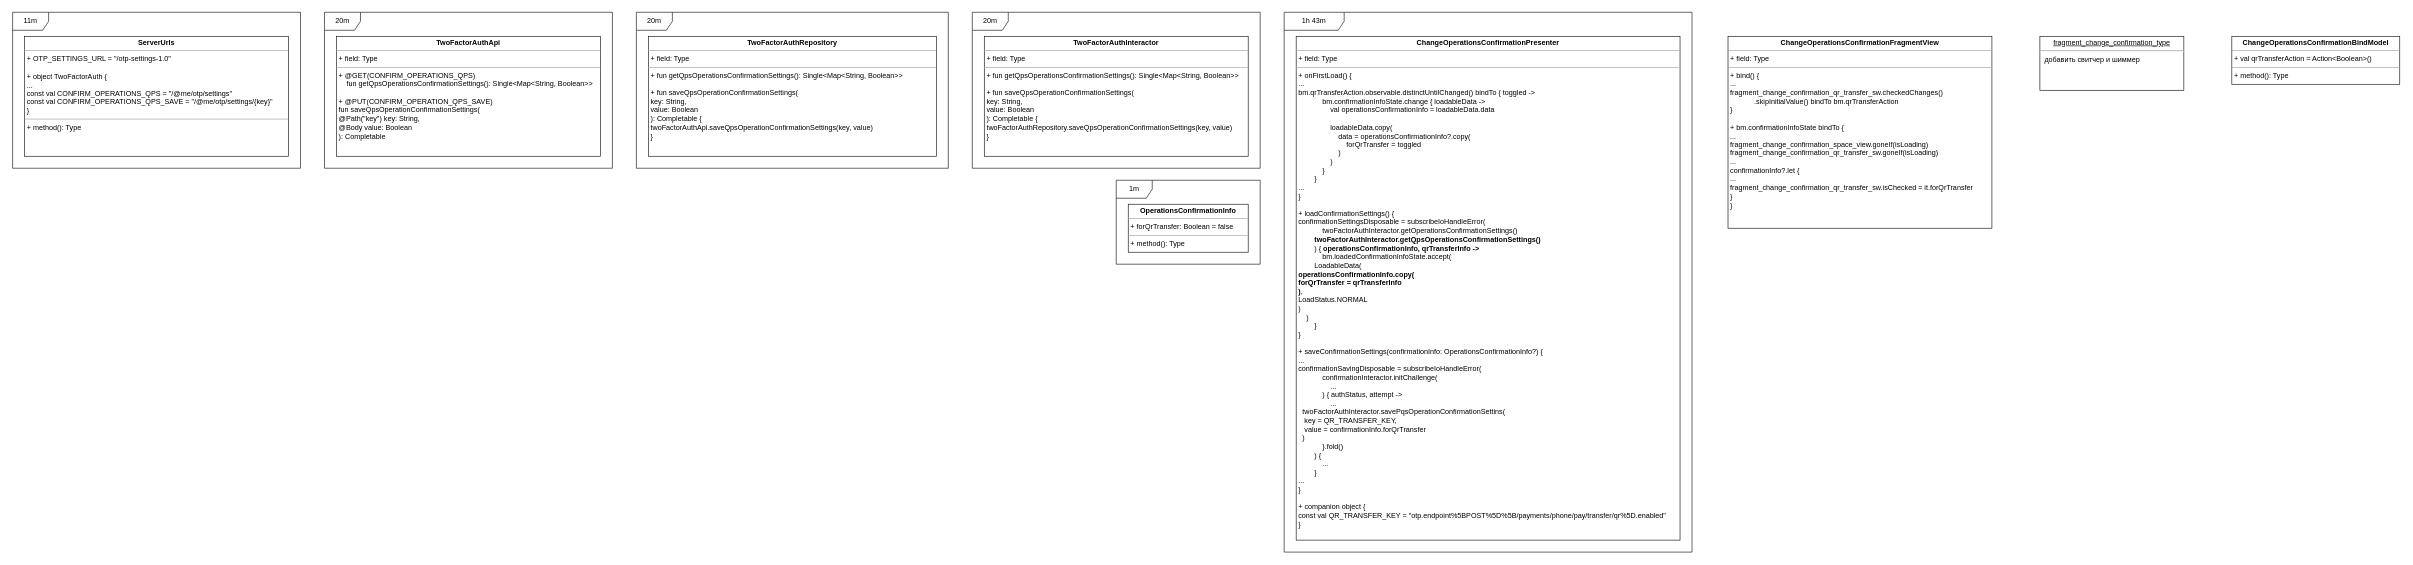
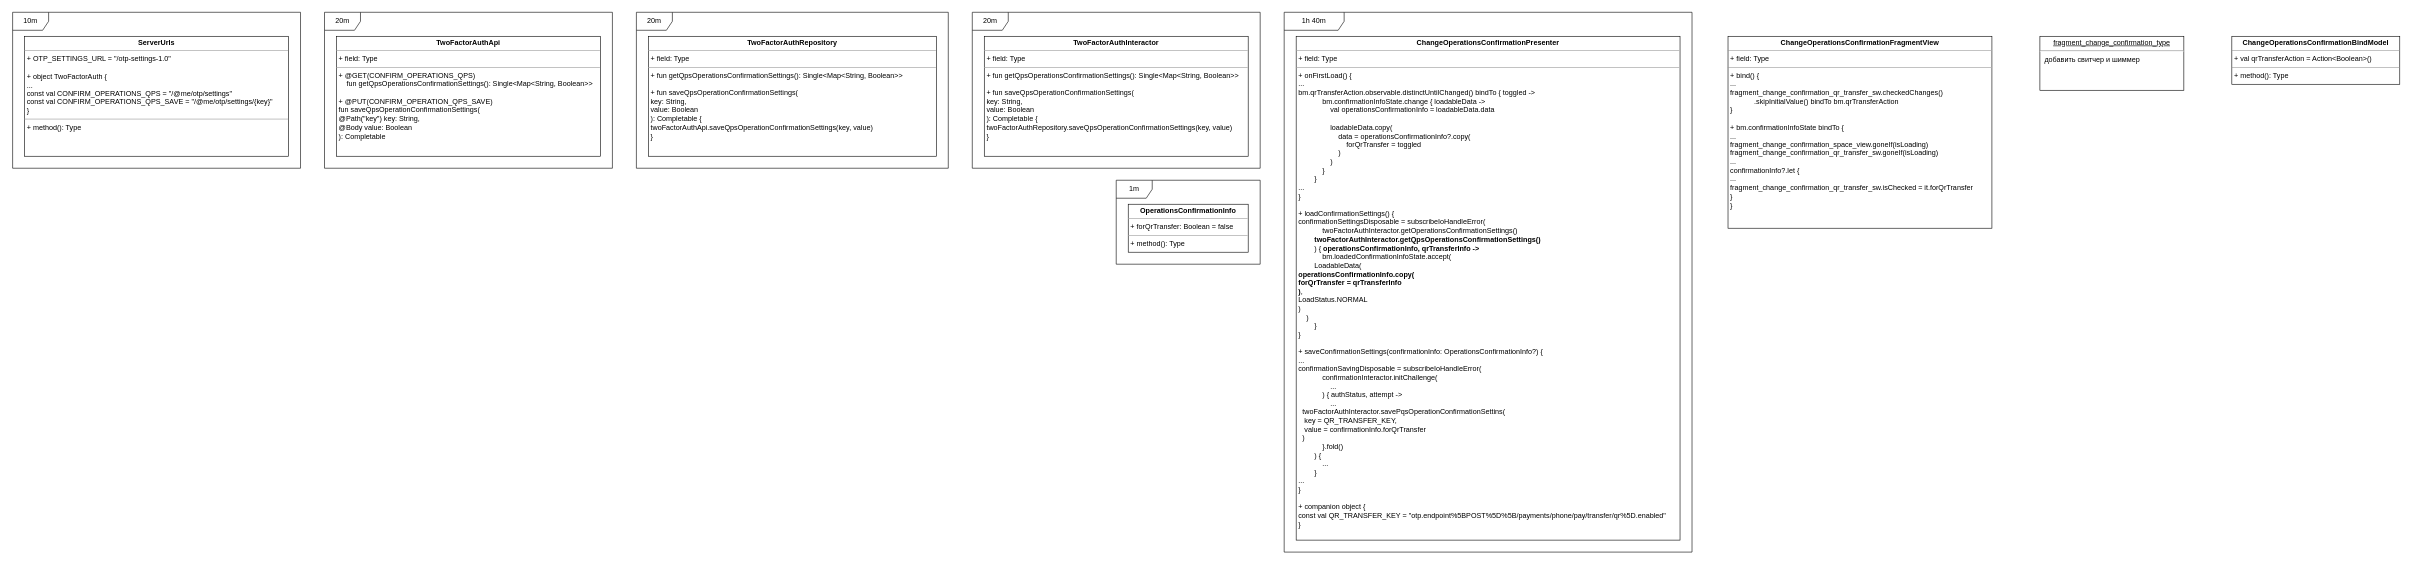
(30, 21) -> (30, 21)
(1314, 21) -> (1314, 21)
